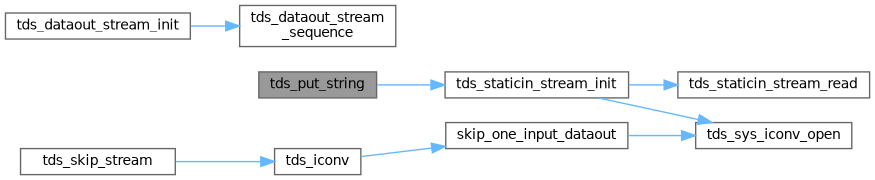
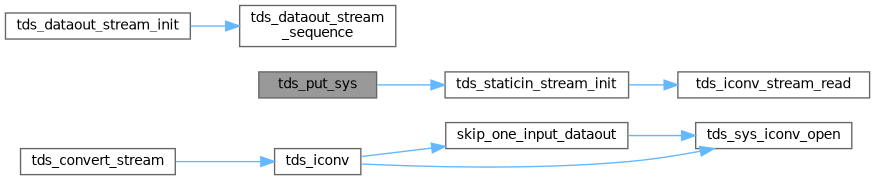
(318, 85) -> (318, 85)
(774, 85) -> (774, 85)
(648, 109) -> (531, 167)
(98, 162) -> (98, 162)
